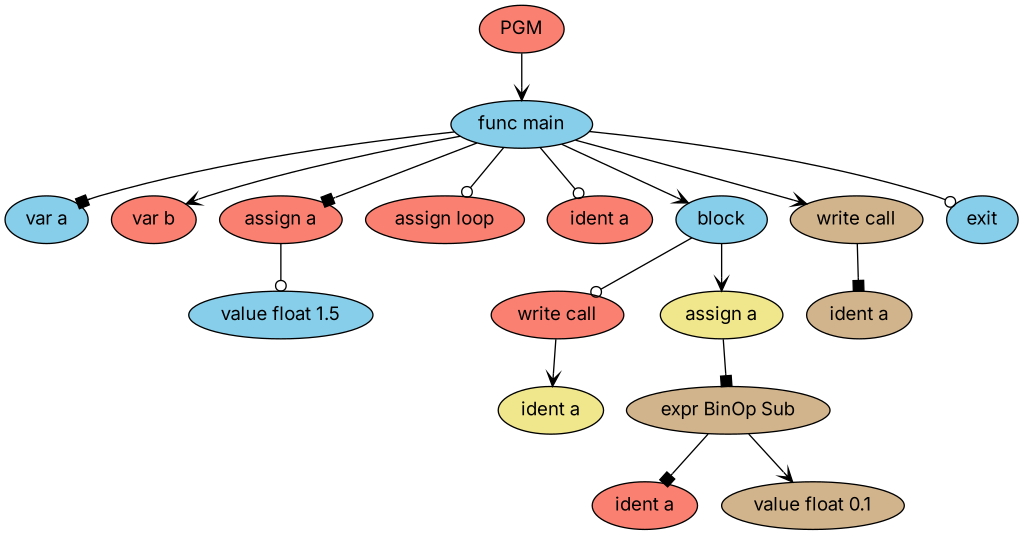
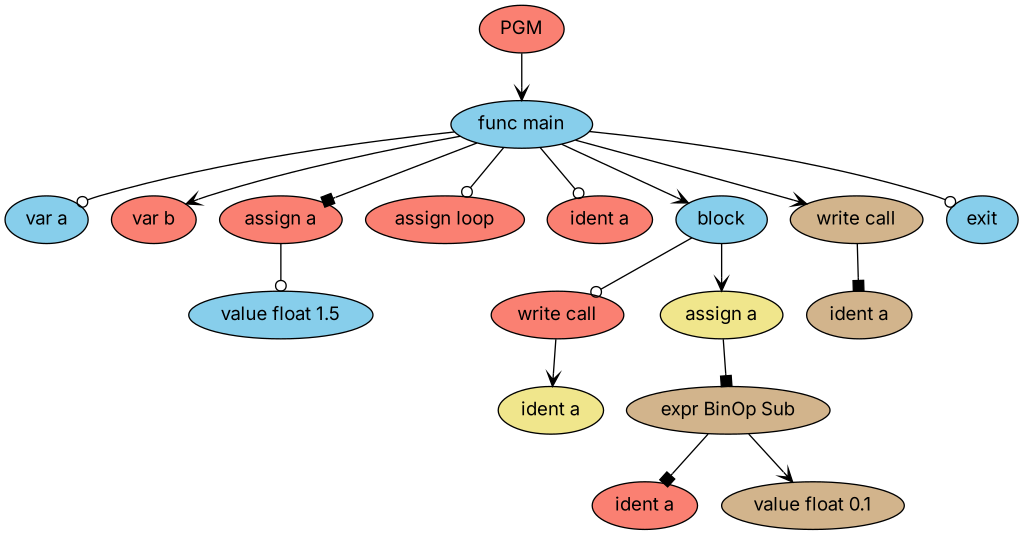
(269, 158) -> (269, 158)
